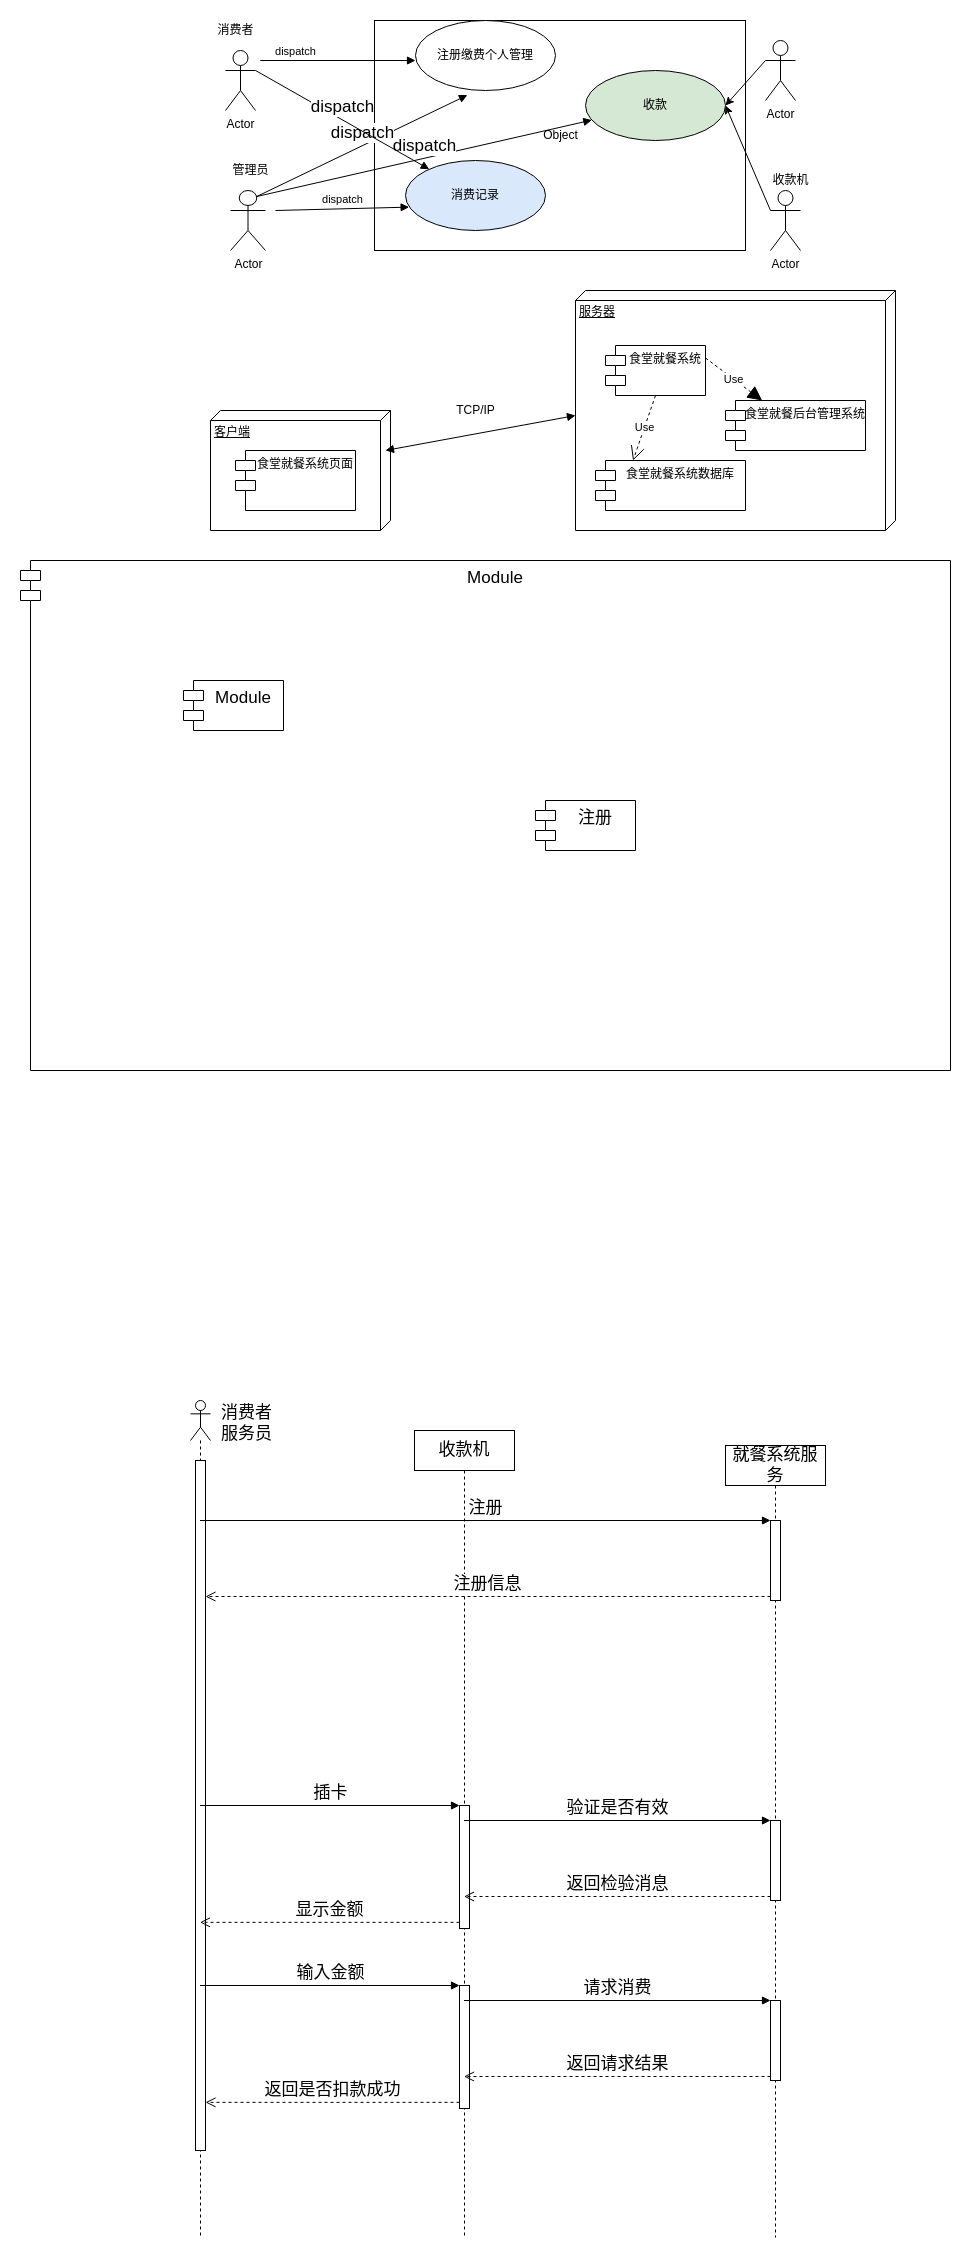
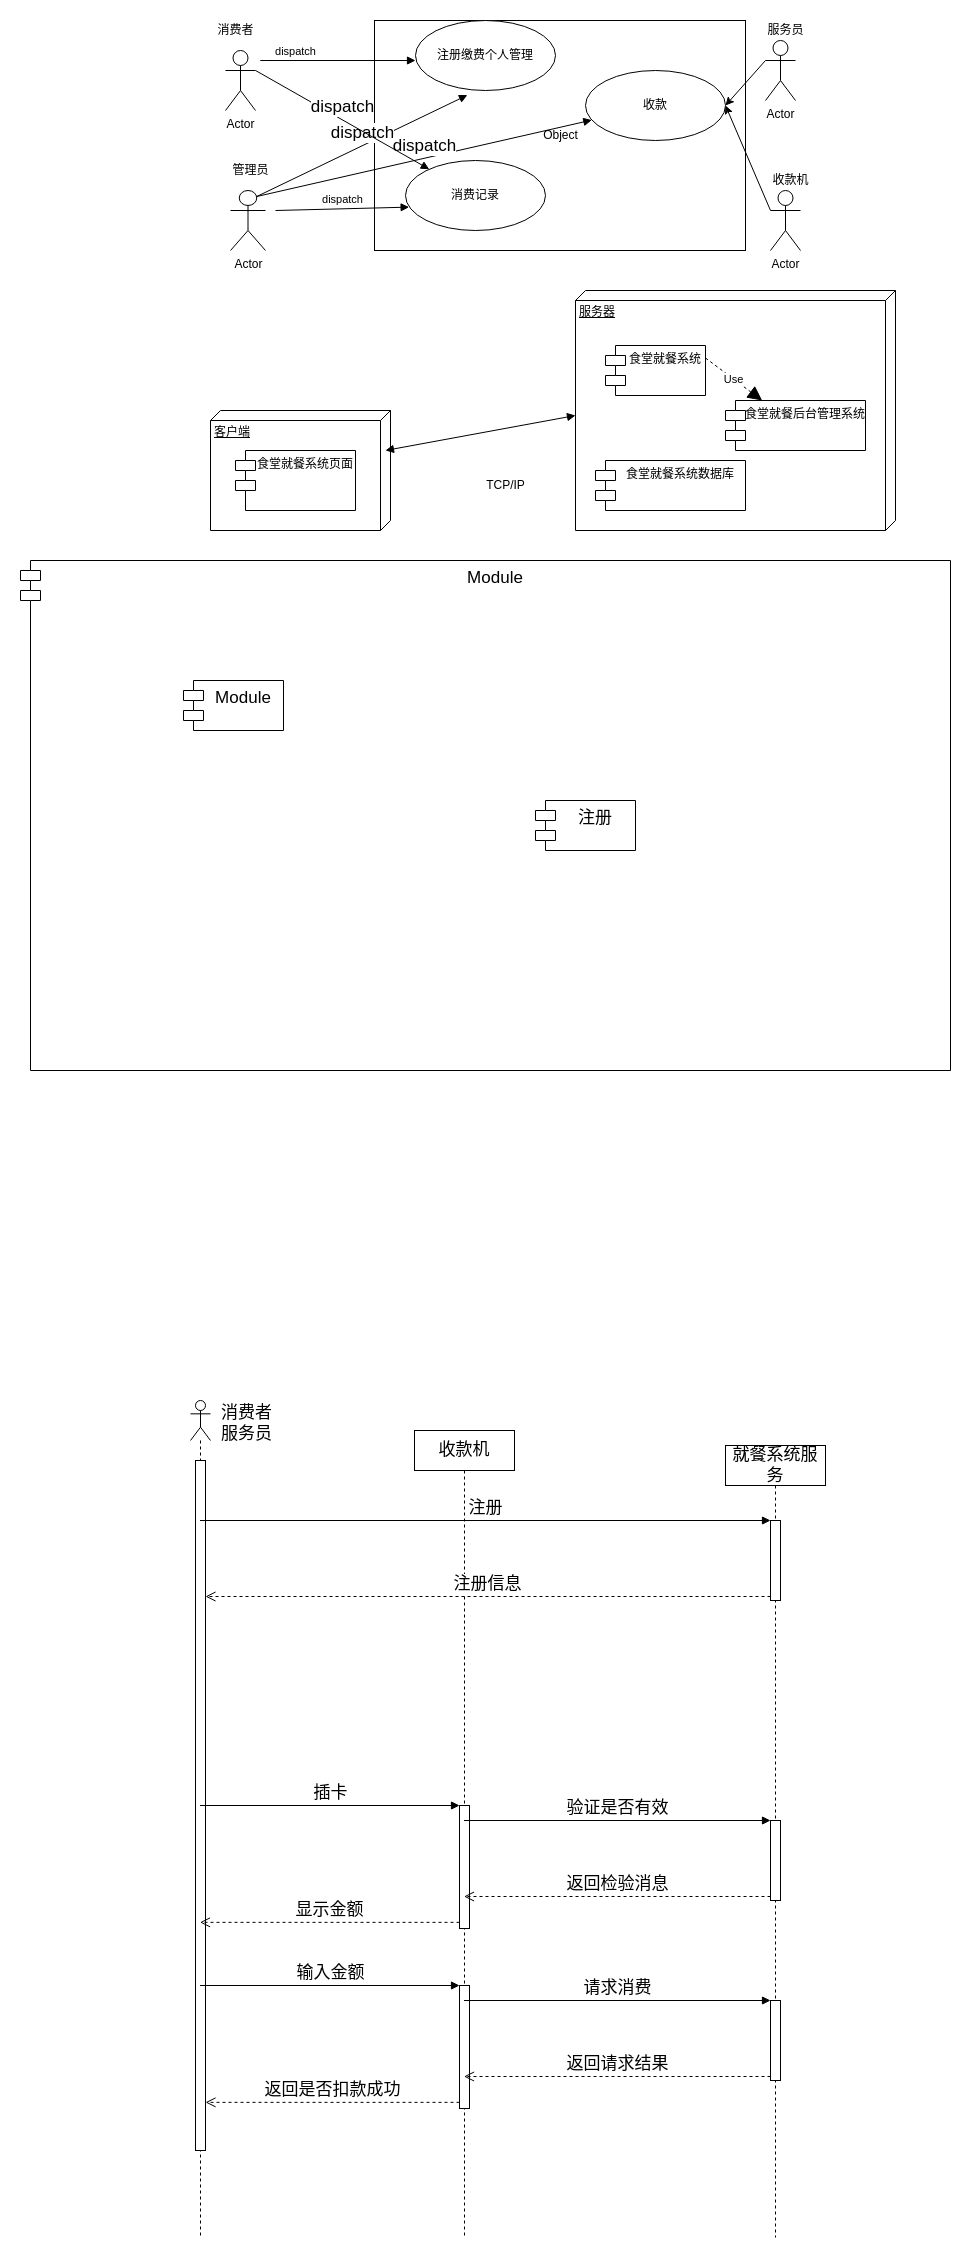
none -> (786, 31)
(656, 106) -> (656, 106)
(476, 196) -> (476, 196)
(476, 411) -> (506, 486)
(645, 427) -> none
